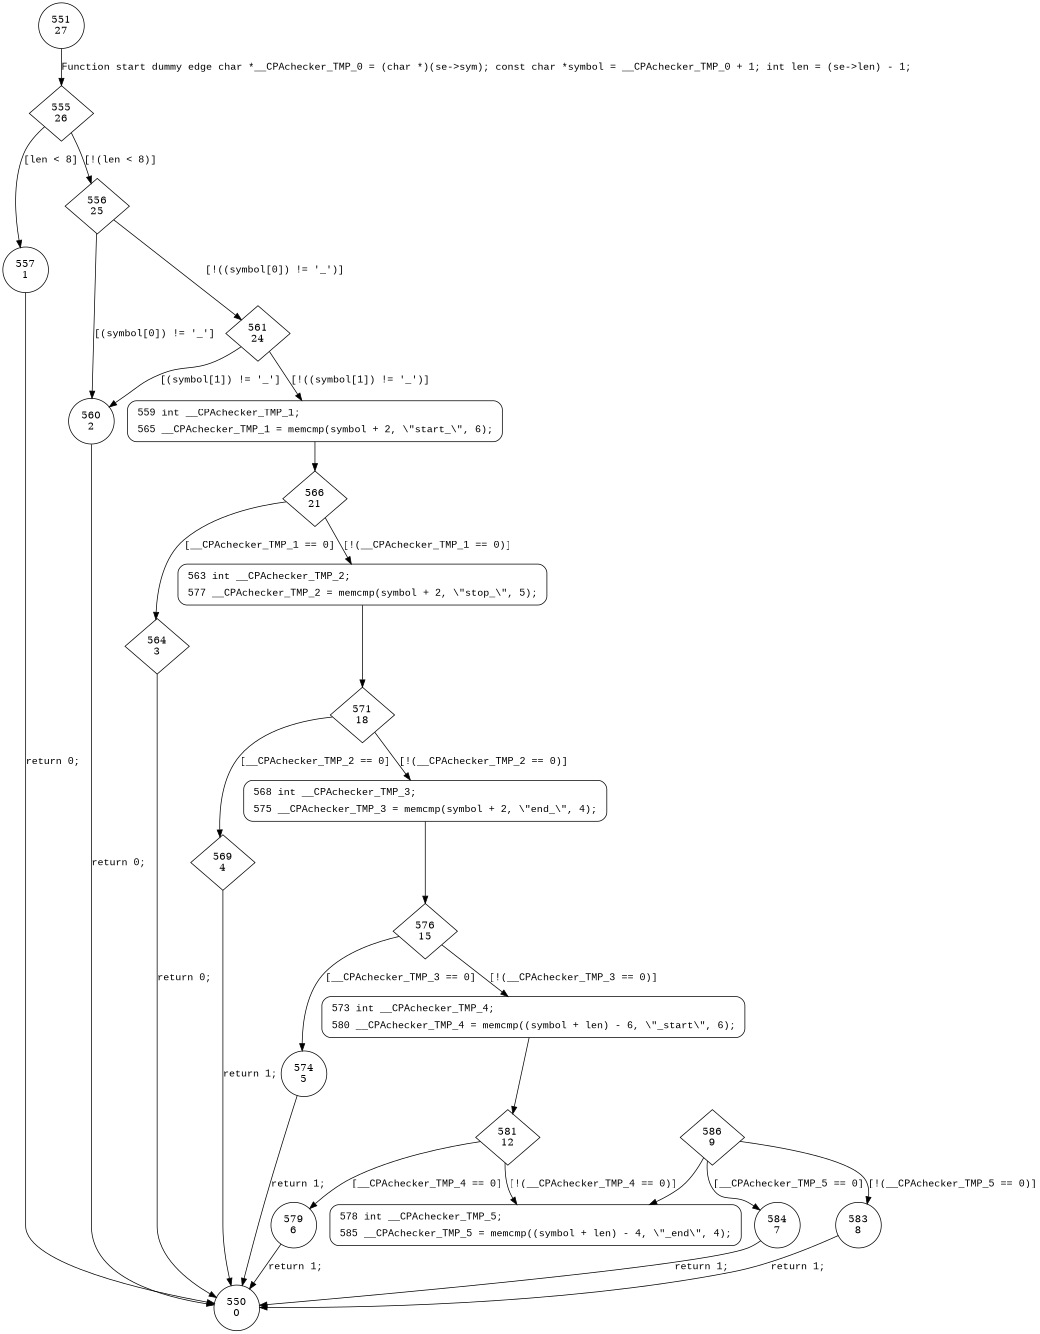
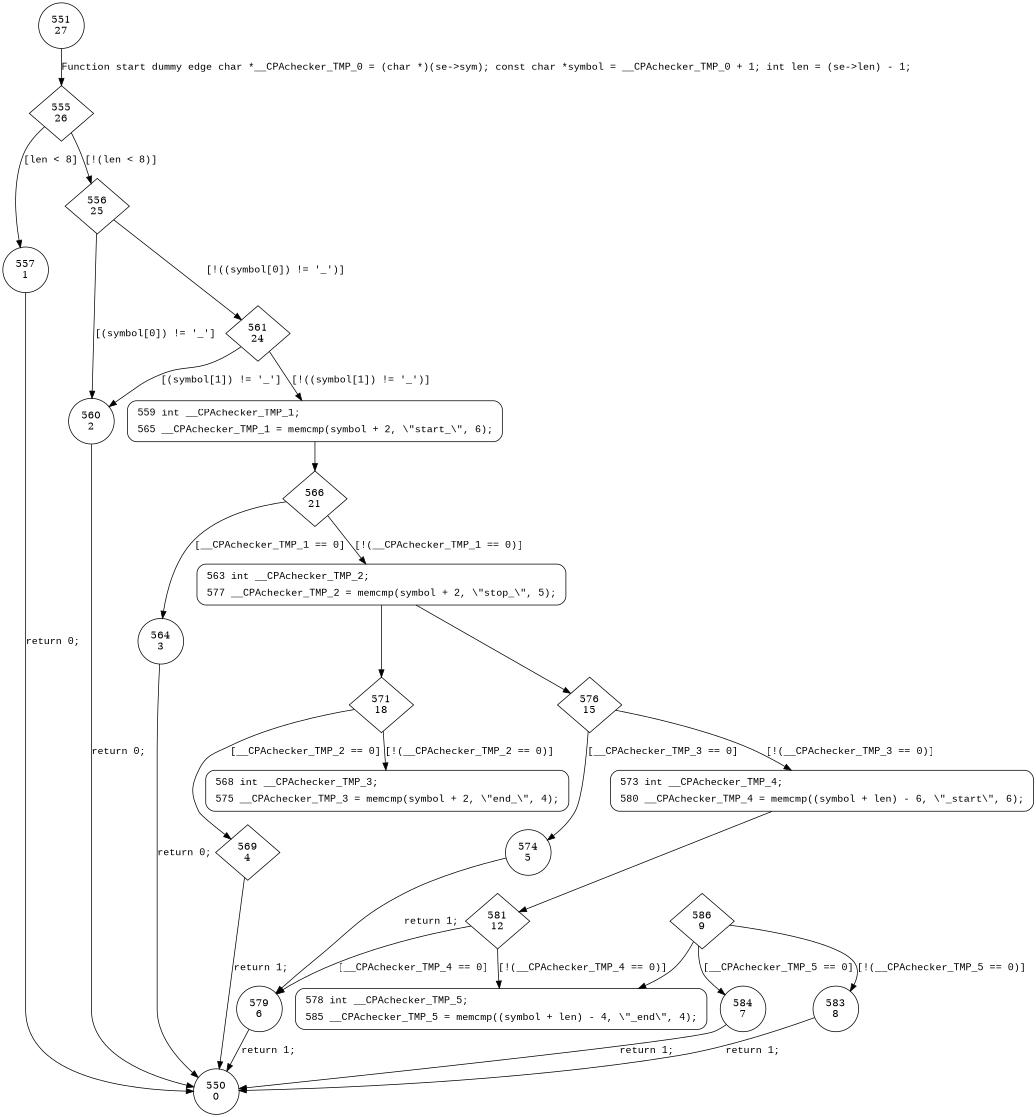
(157, 646) -> (161, 641)
(425, 859) -> (490, 647)
(269, 1187) -> (384, 905)
